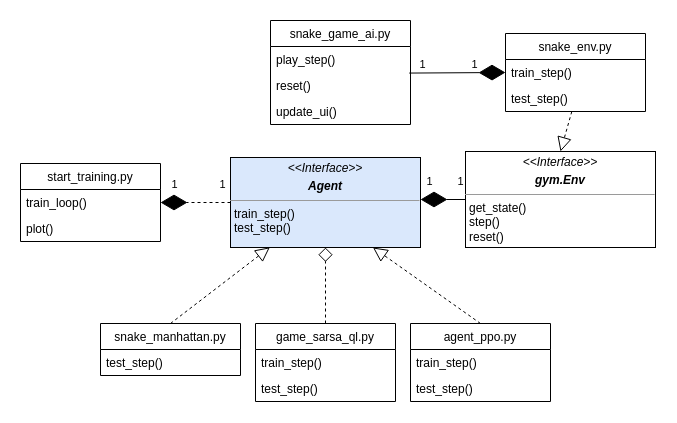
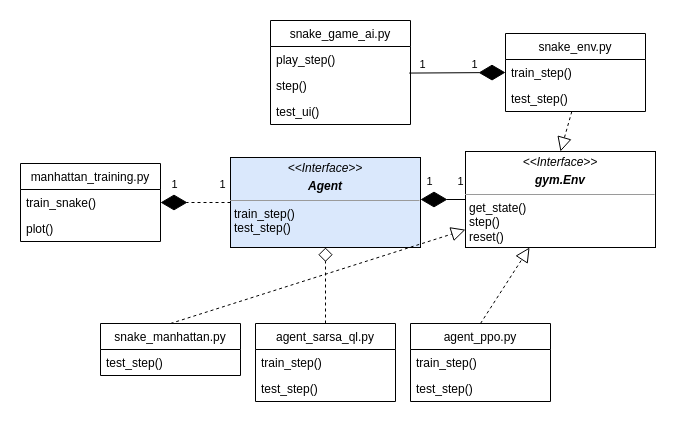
(300, 86) -> (296, 86)
(311, 112) -> (305, 112)
(90, 177) -> (90, 177)
(63, 203) -> (68, 203)
(216, 289) -> (315, 278)
(431, 289) -> (502, 291)
(325, 337) -> (325, 337)
